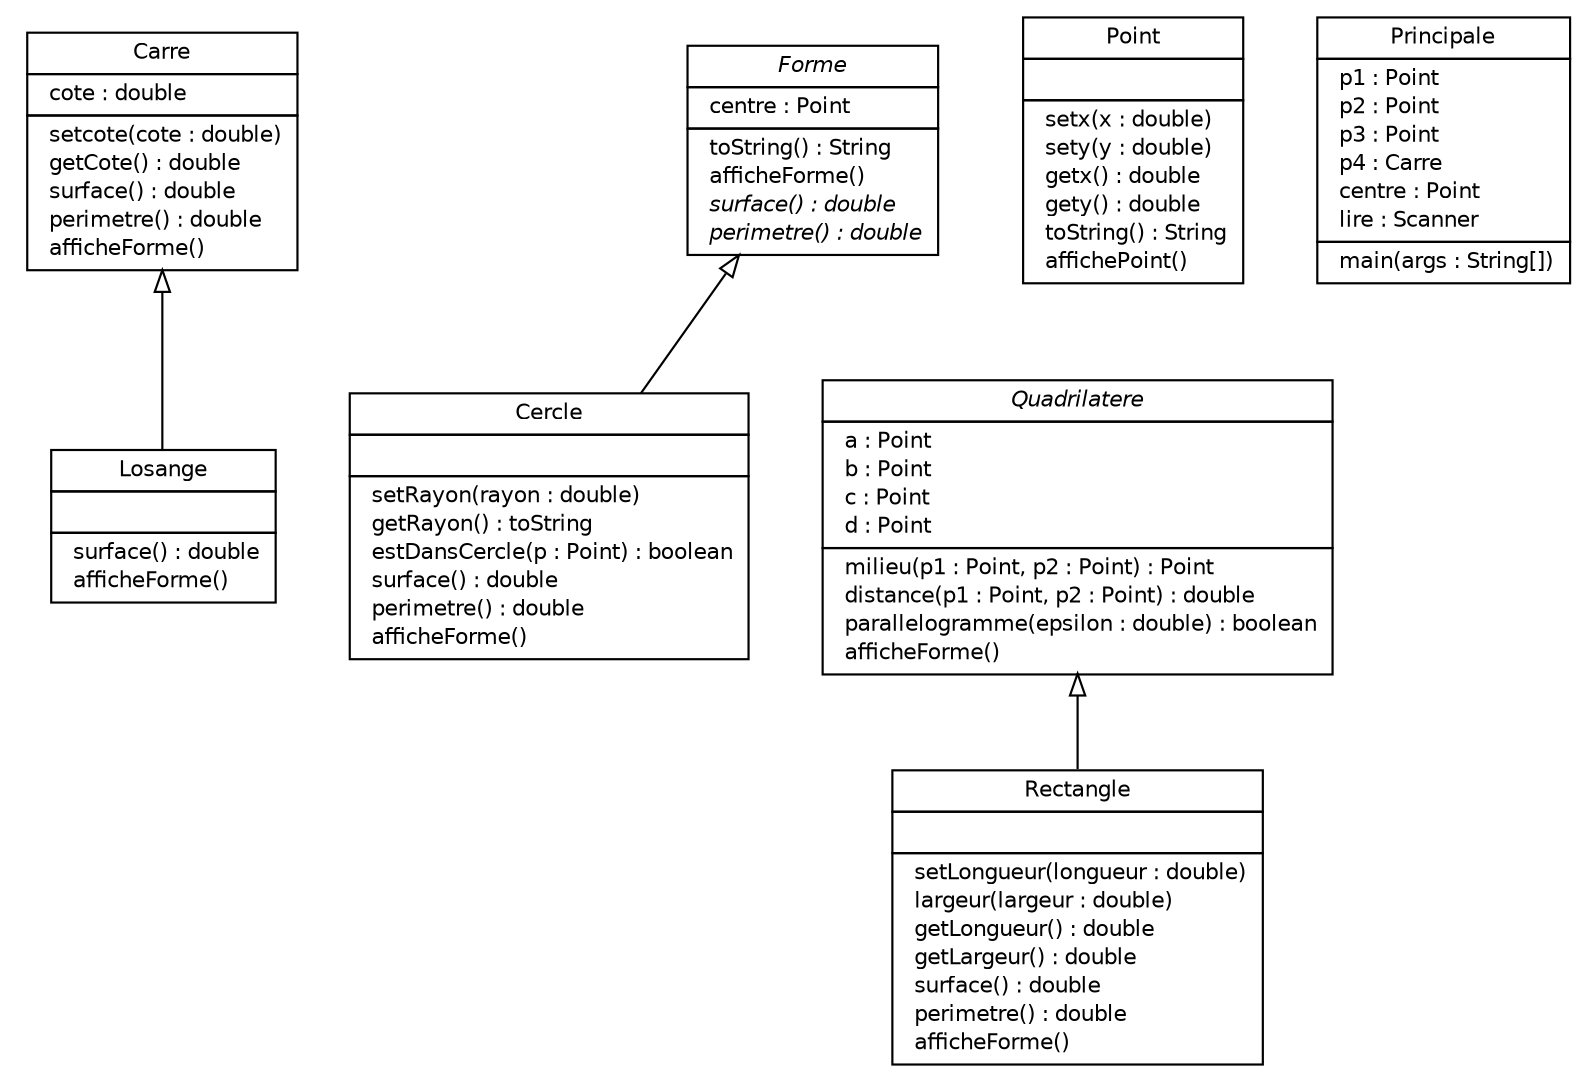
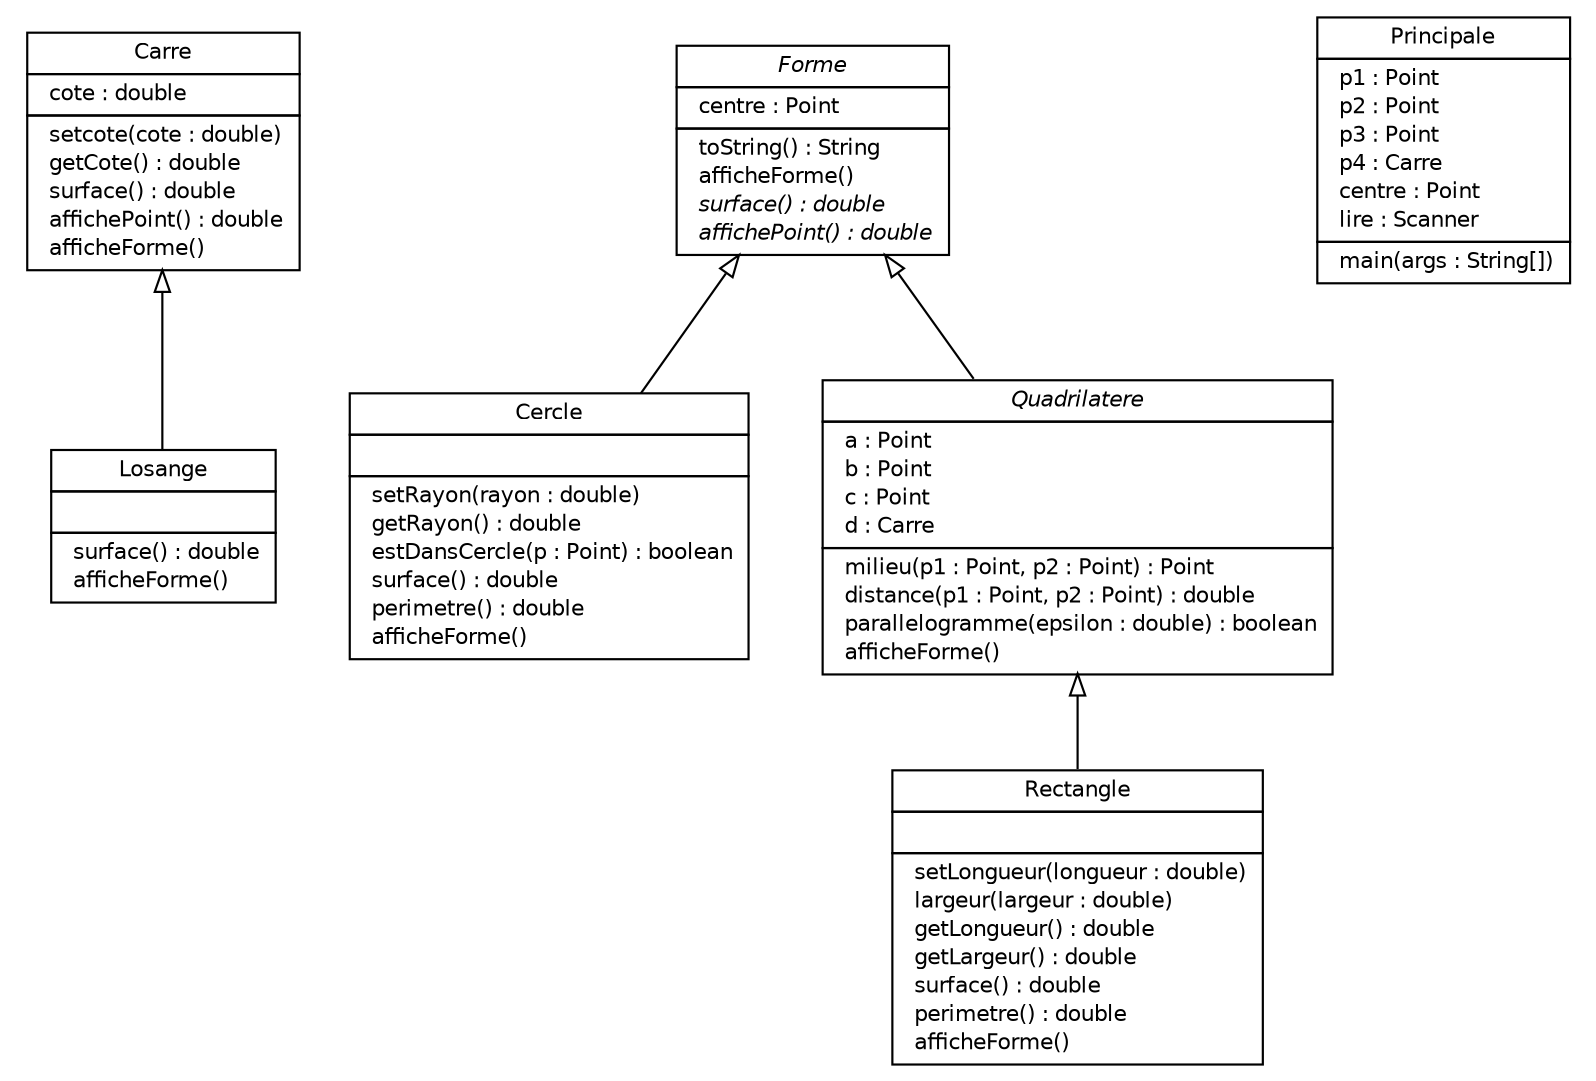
(1132, 150) -> none
(153, 220) -> (163, 220)
(813, 233) -> (813, 233)
none -> (936, 326)
(479, 524) -> (474, 524)
(885, 526) -> (887, 526)
